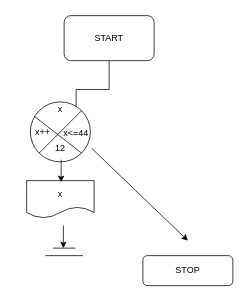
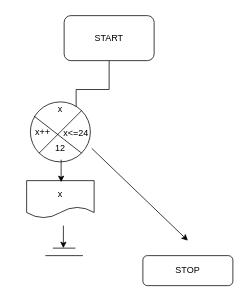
(76, 133) -> (76, 133)
